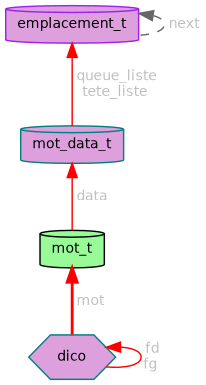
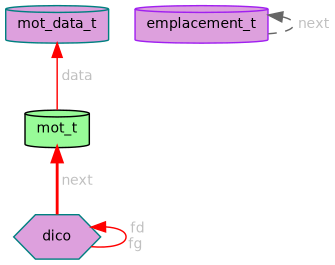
(72, 92) -> none
(89, 301) -> (75, 181)
